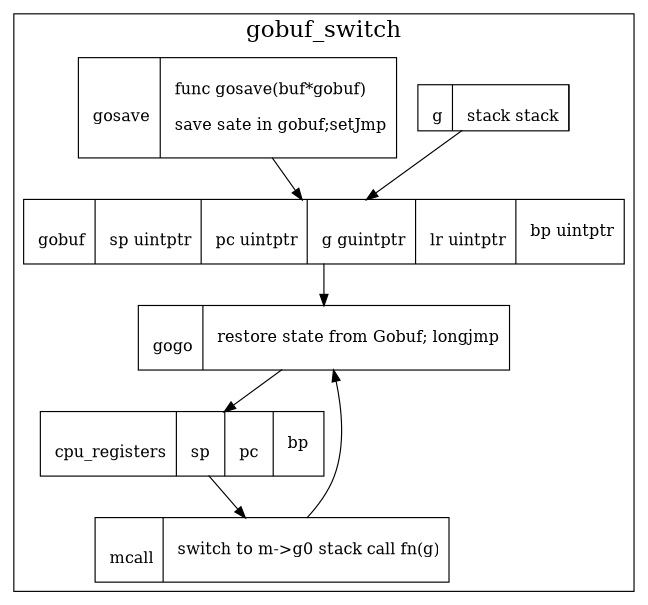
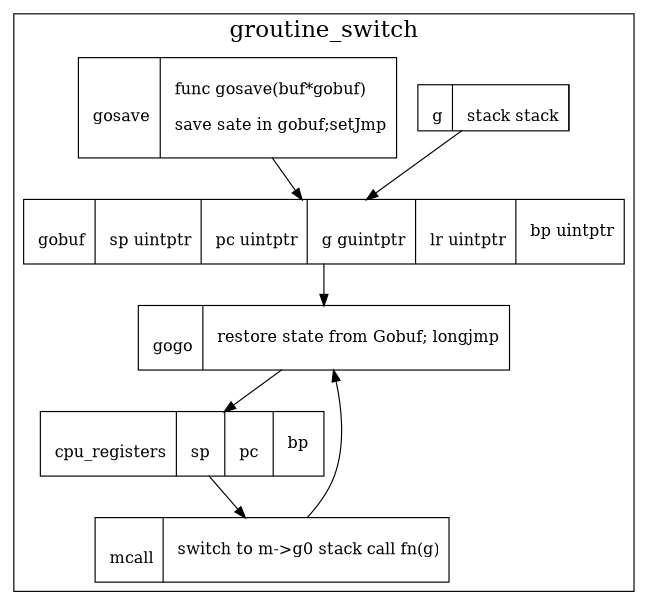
(324, 31) -> (324, 31)
